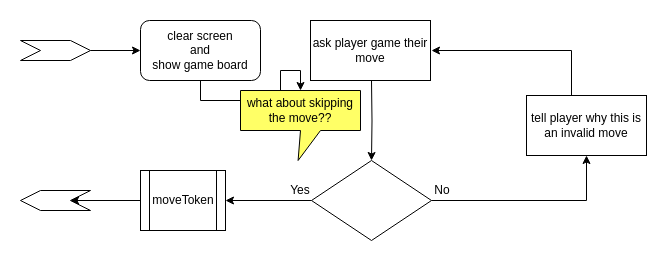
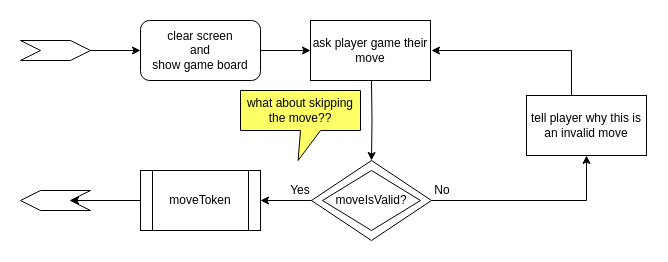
(211, 101) -> (282, 51)
(183, 201) -> (201, 201)
none -> (372, 201)
